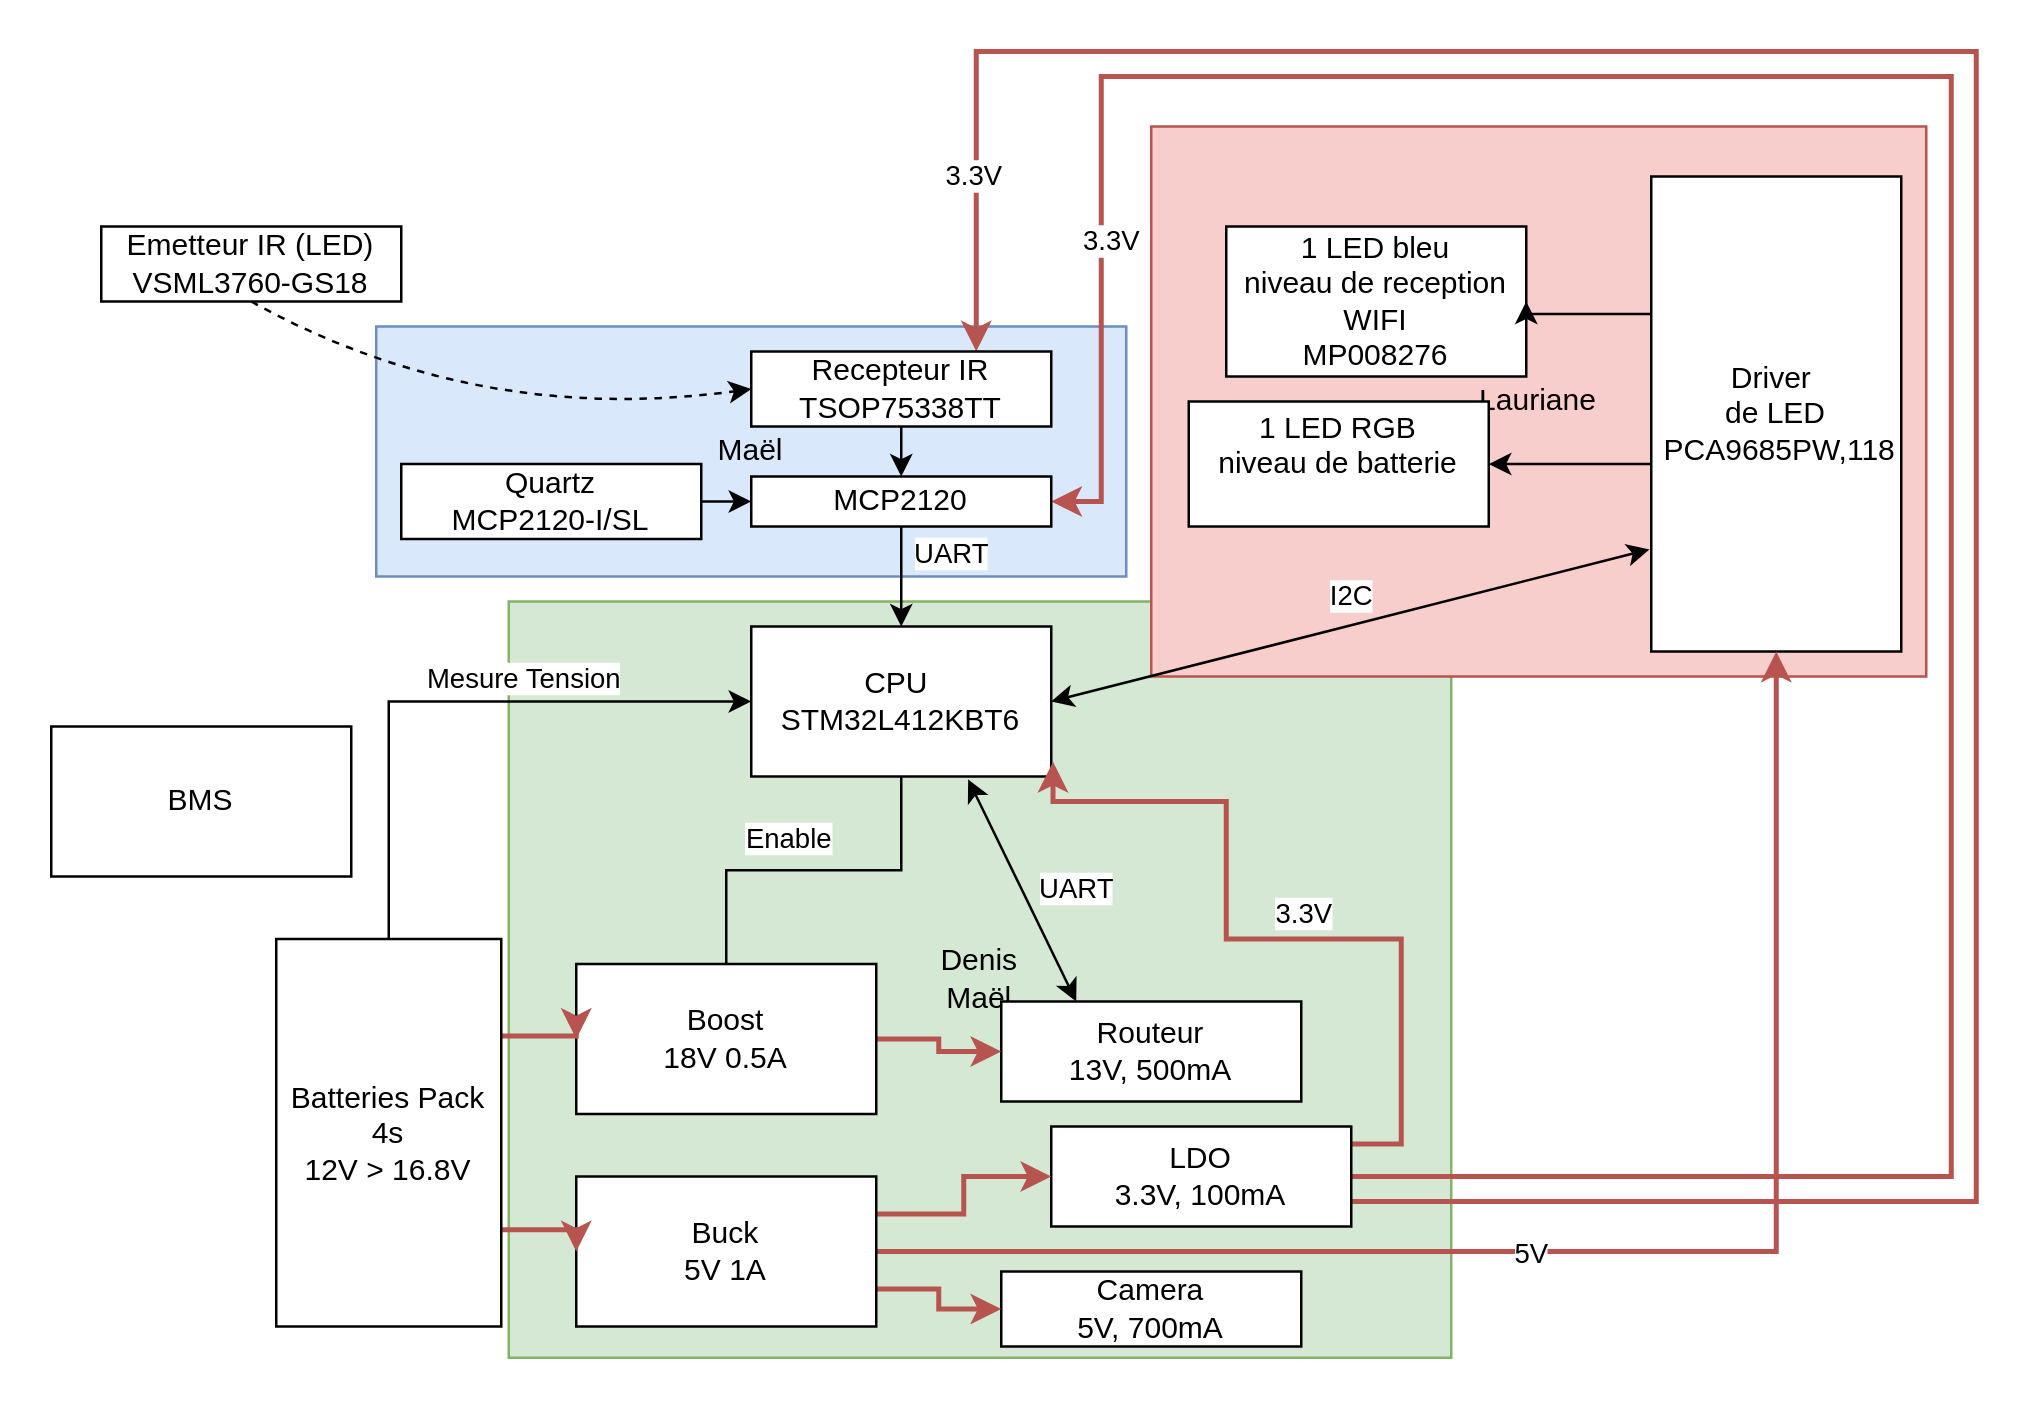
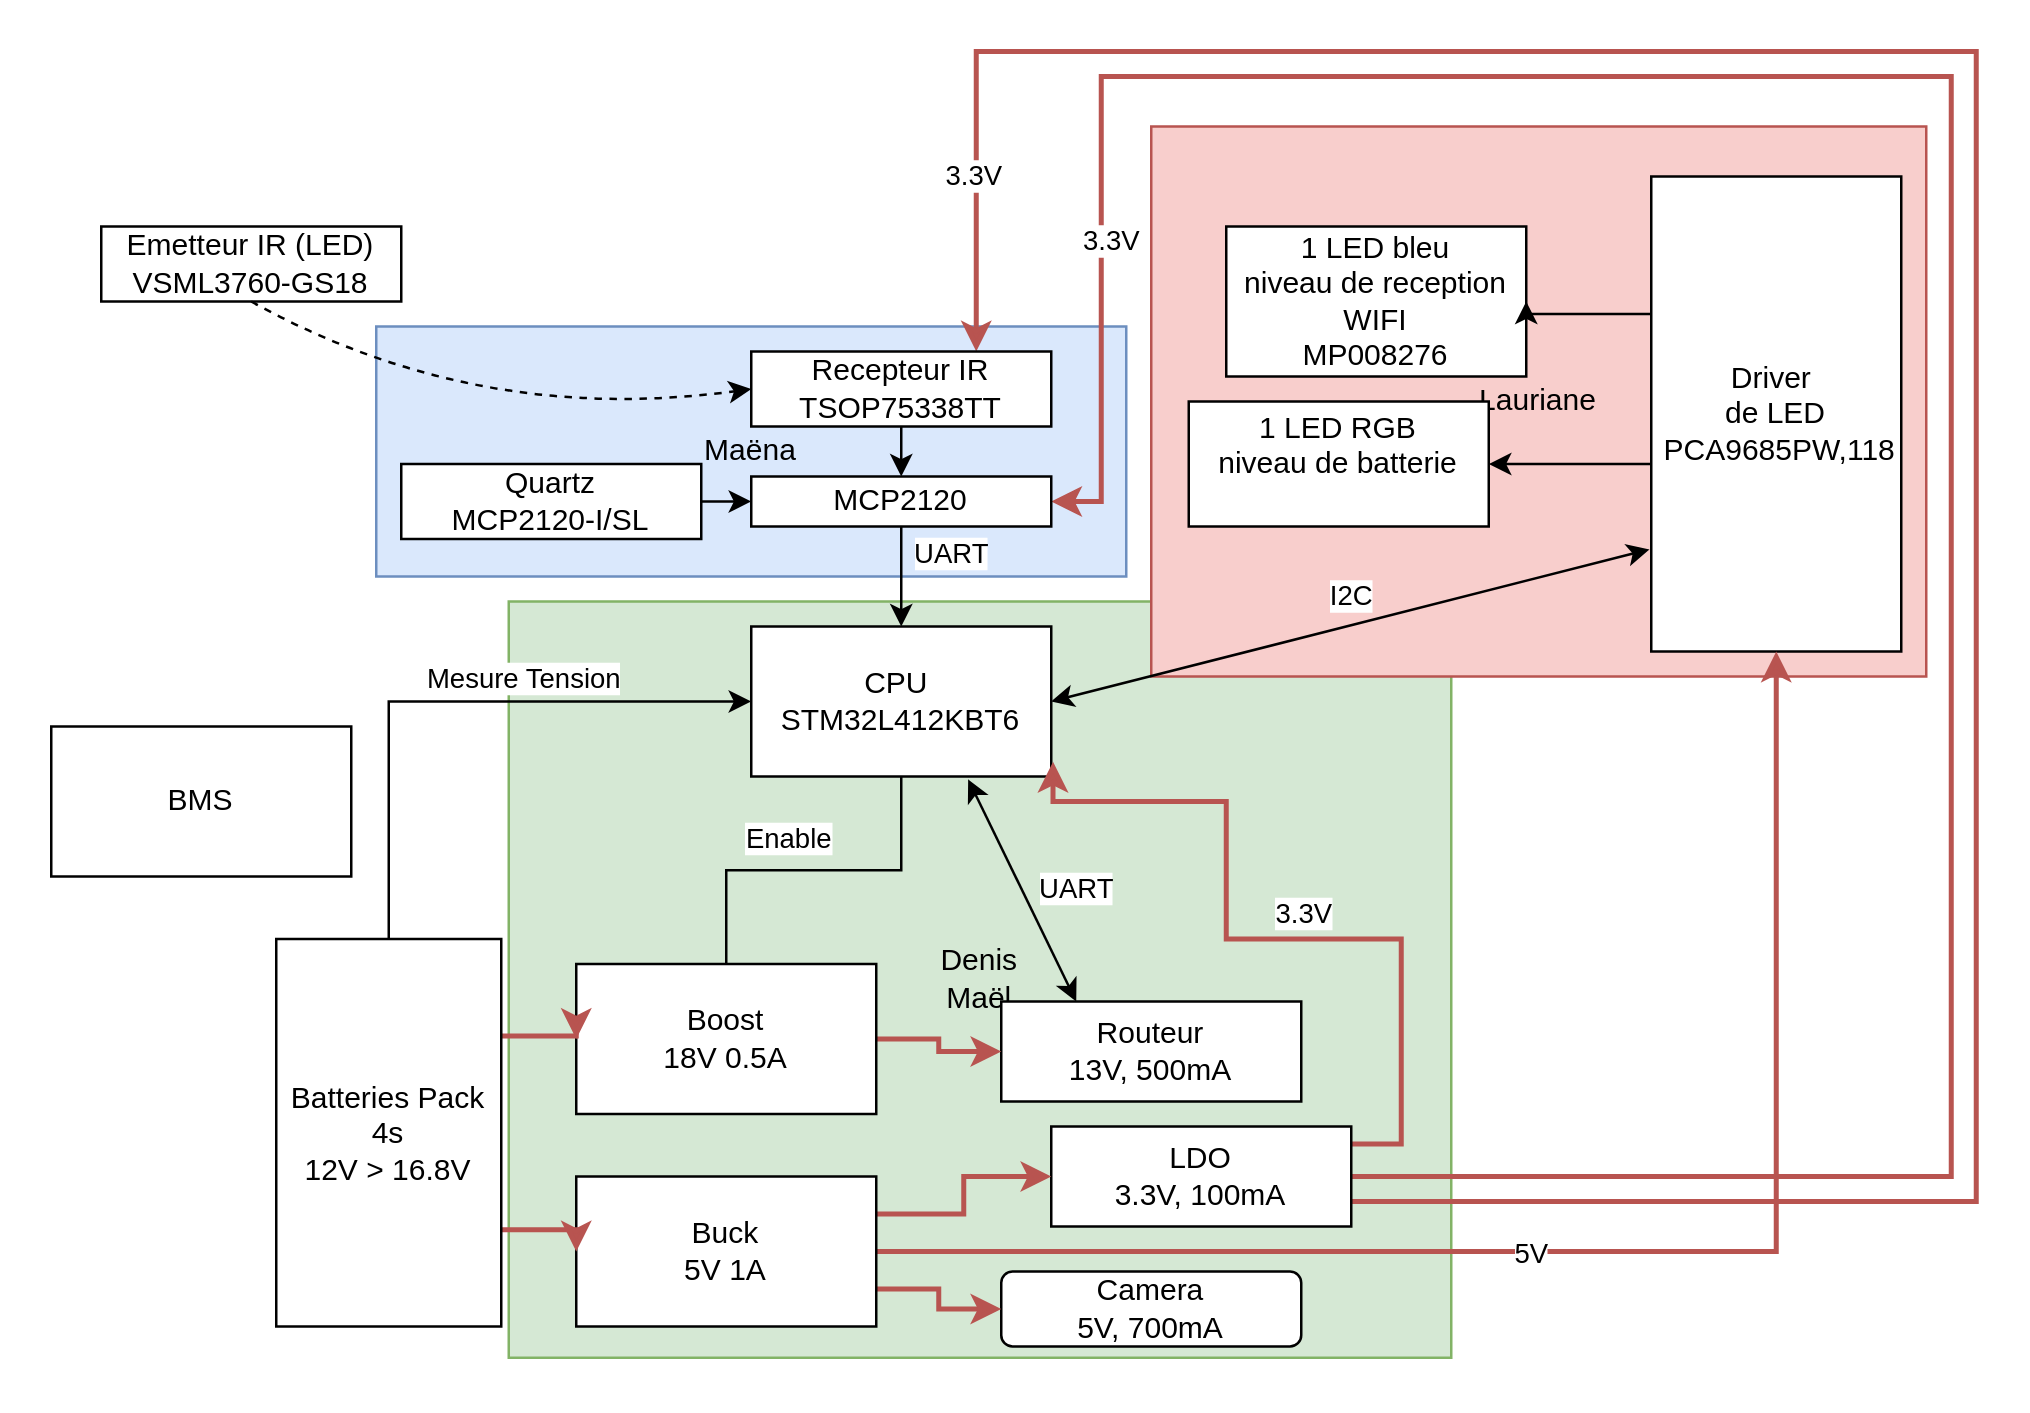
(751, 451) -> (751, 451)
(1151, 1309) -> (1151, 1309)
